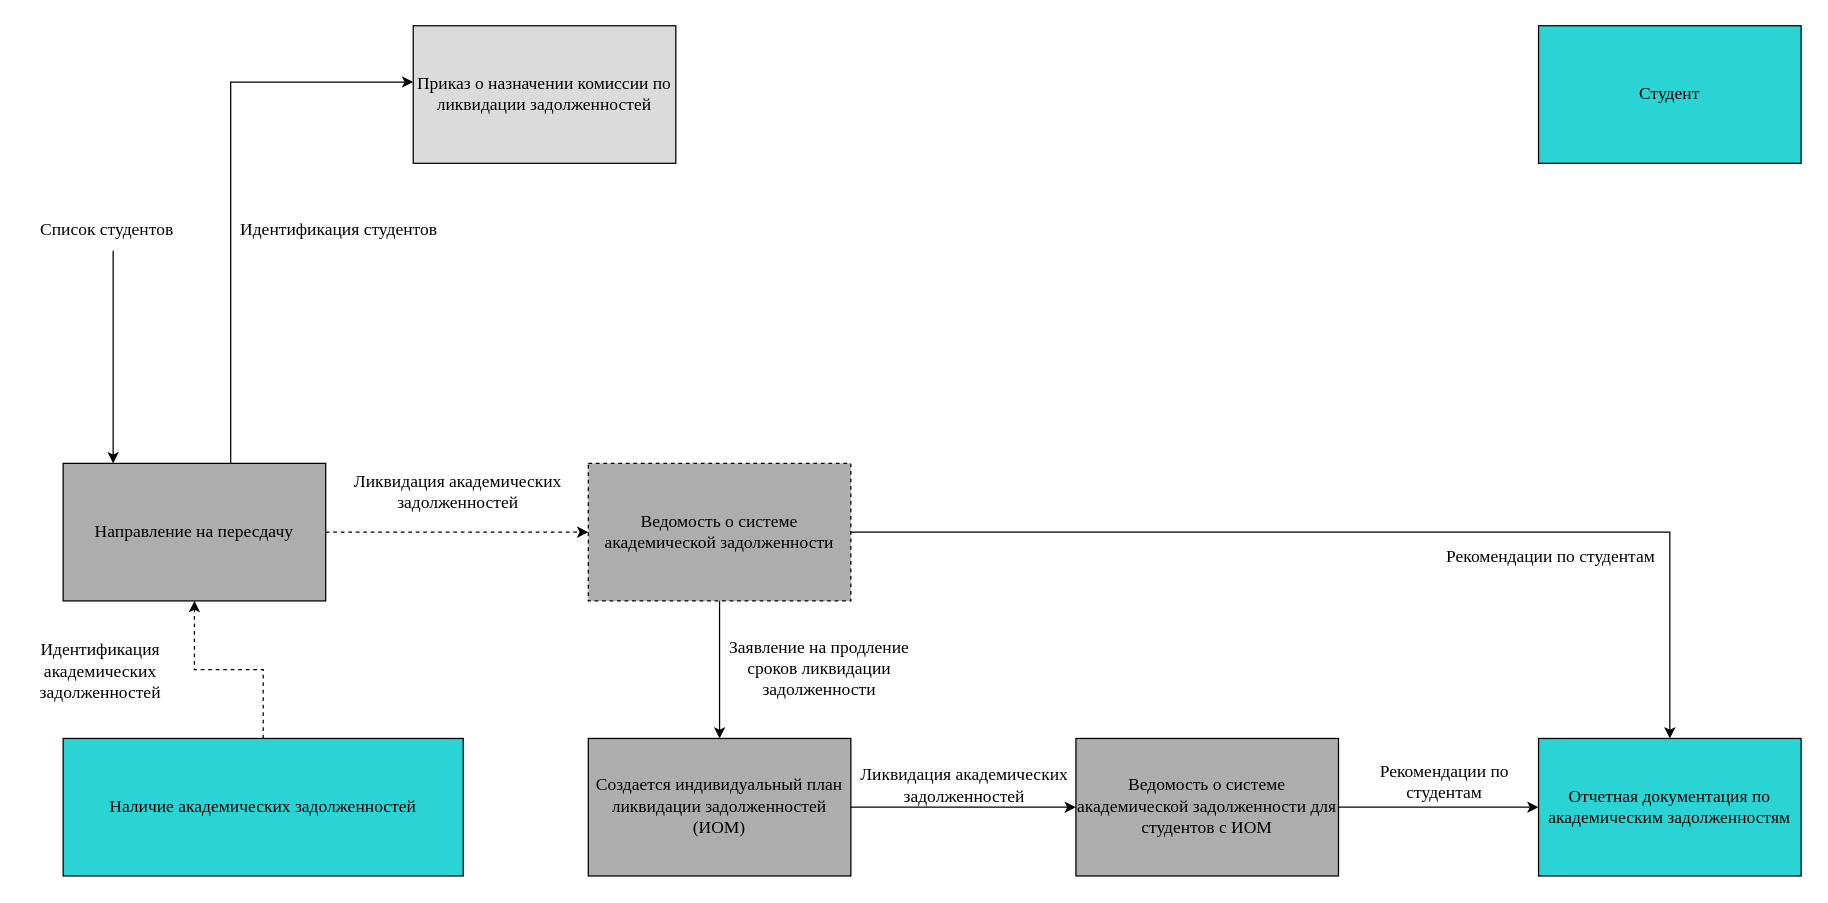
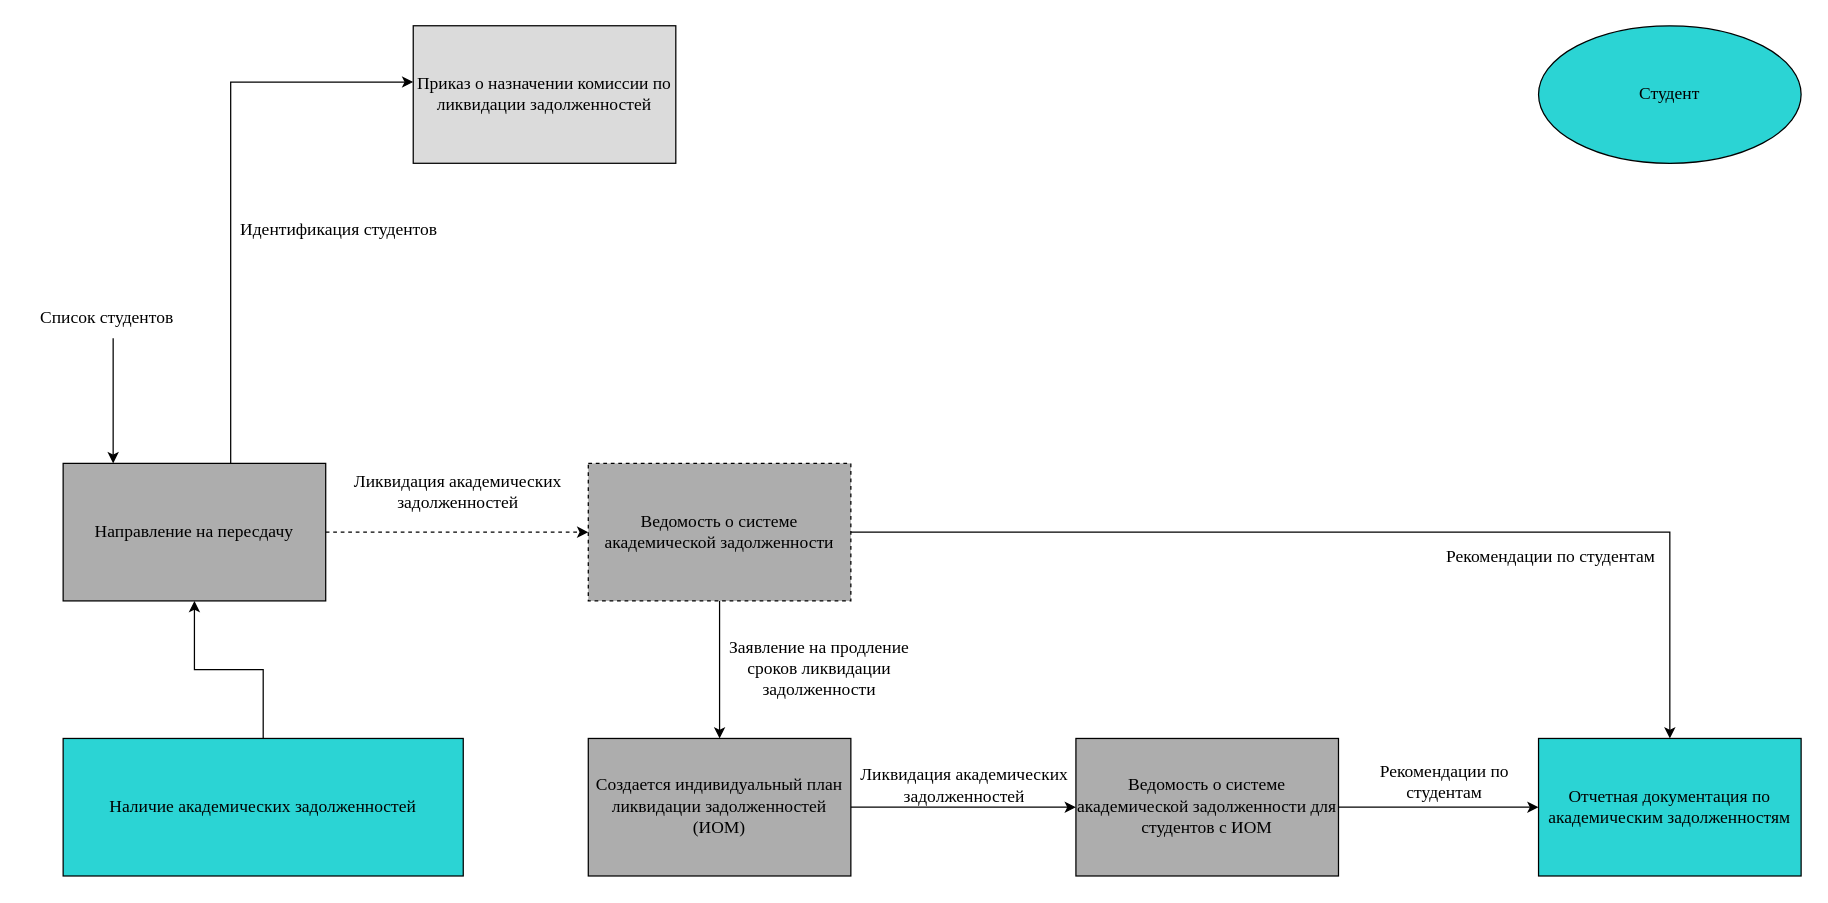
(1669, 94) -> (1669, 94)
(113, 231) -> (113, 318)
(101, 669) -> none
(233, 669) -> (233, 669)
